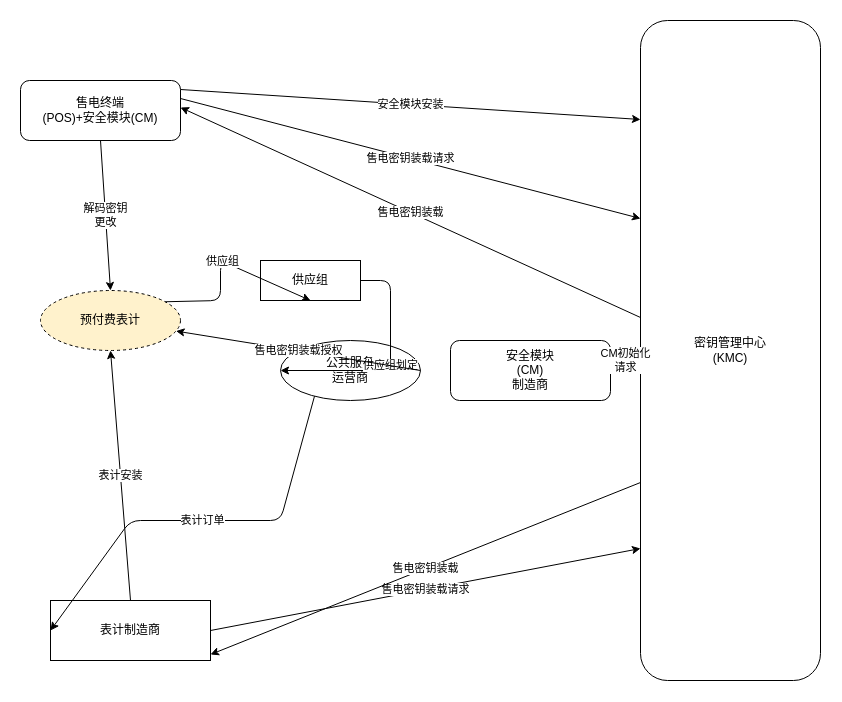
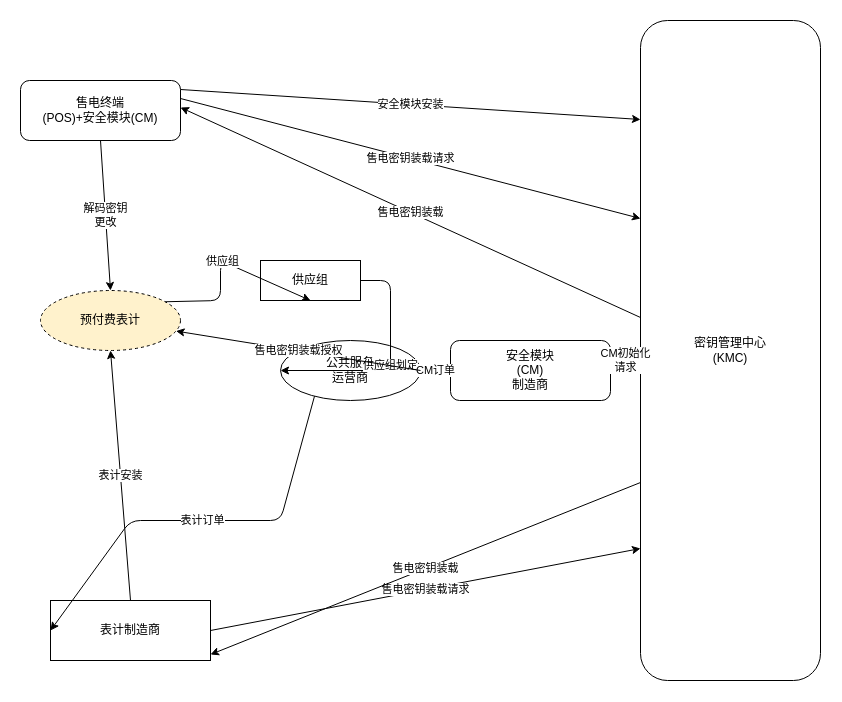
none -> (433, 371)
